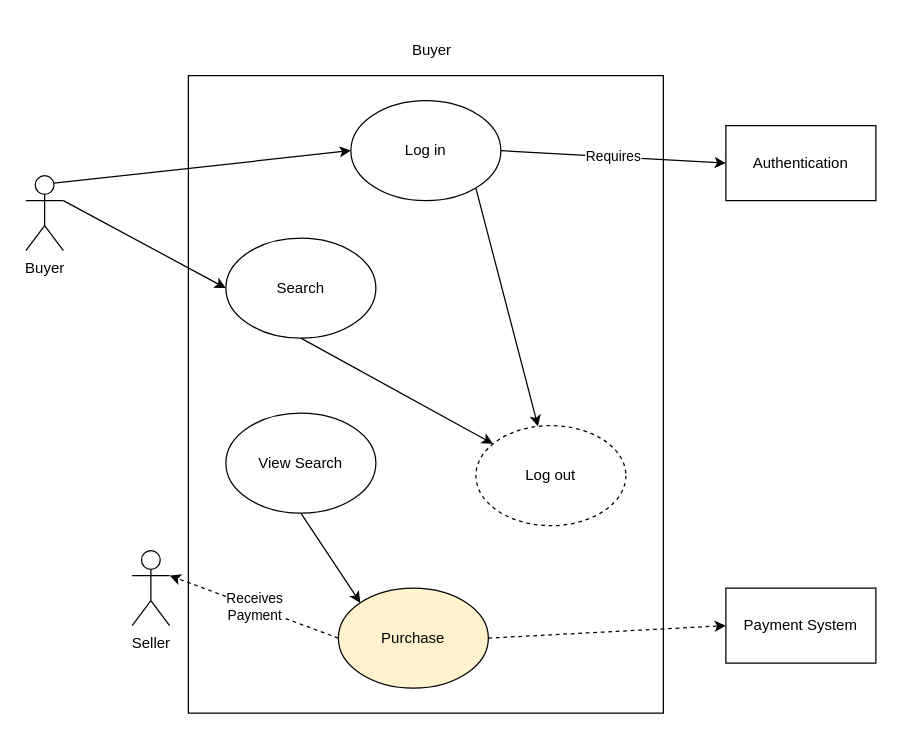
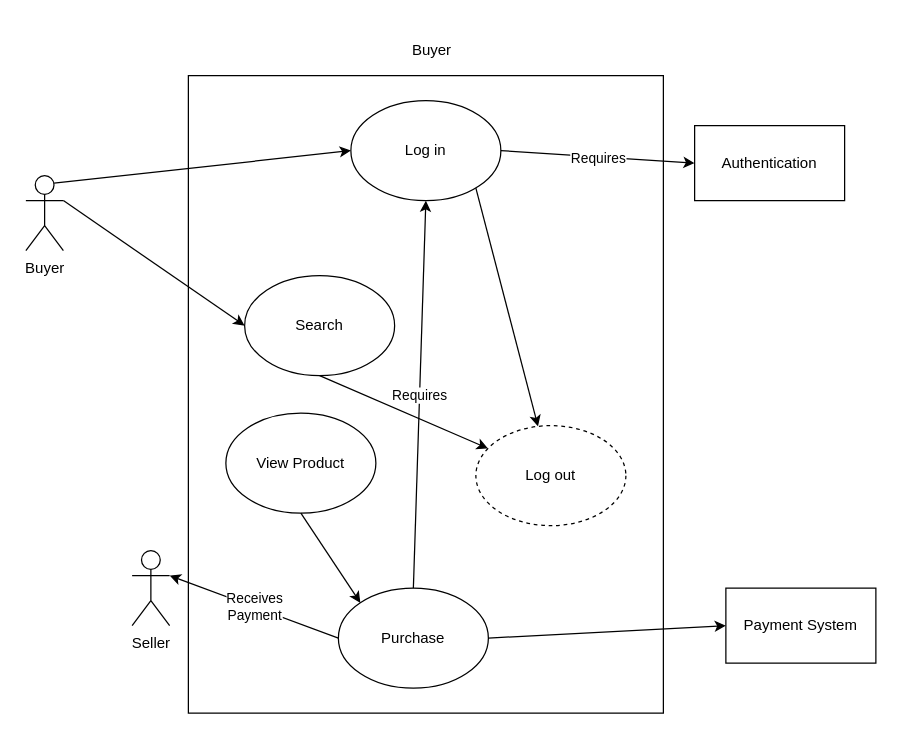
(801, 163) -> (769, 163)
(301, 288) -> (319, 326)
none -> (419, 399)
(301, 463) -> (301, 463)
(309, 627) -> (309, 627)
(601, 632) -> (601, 632)
(413, 638) -> (413, 638)
